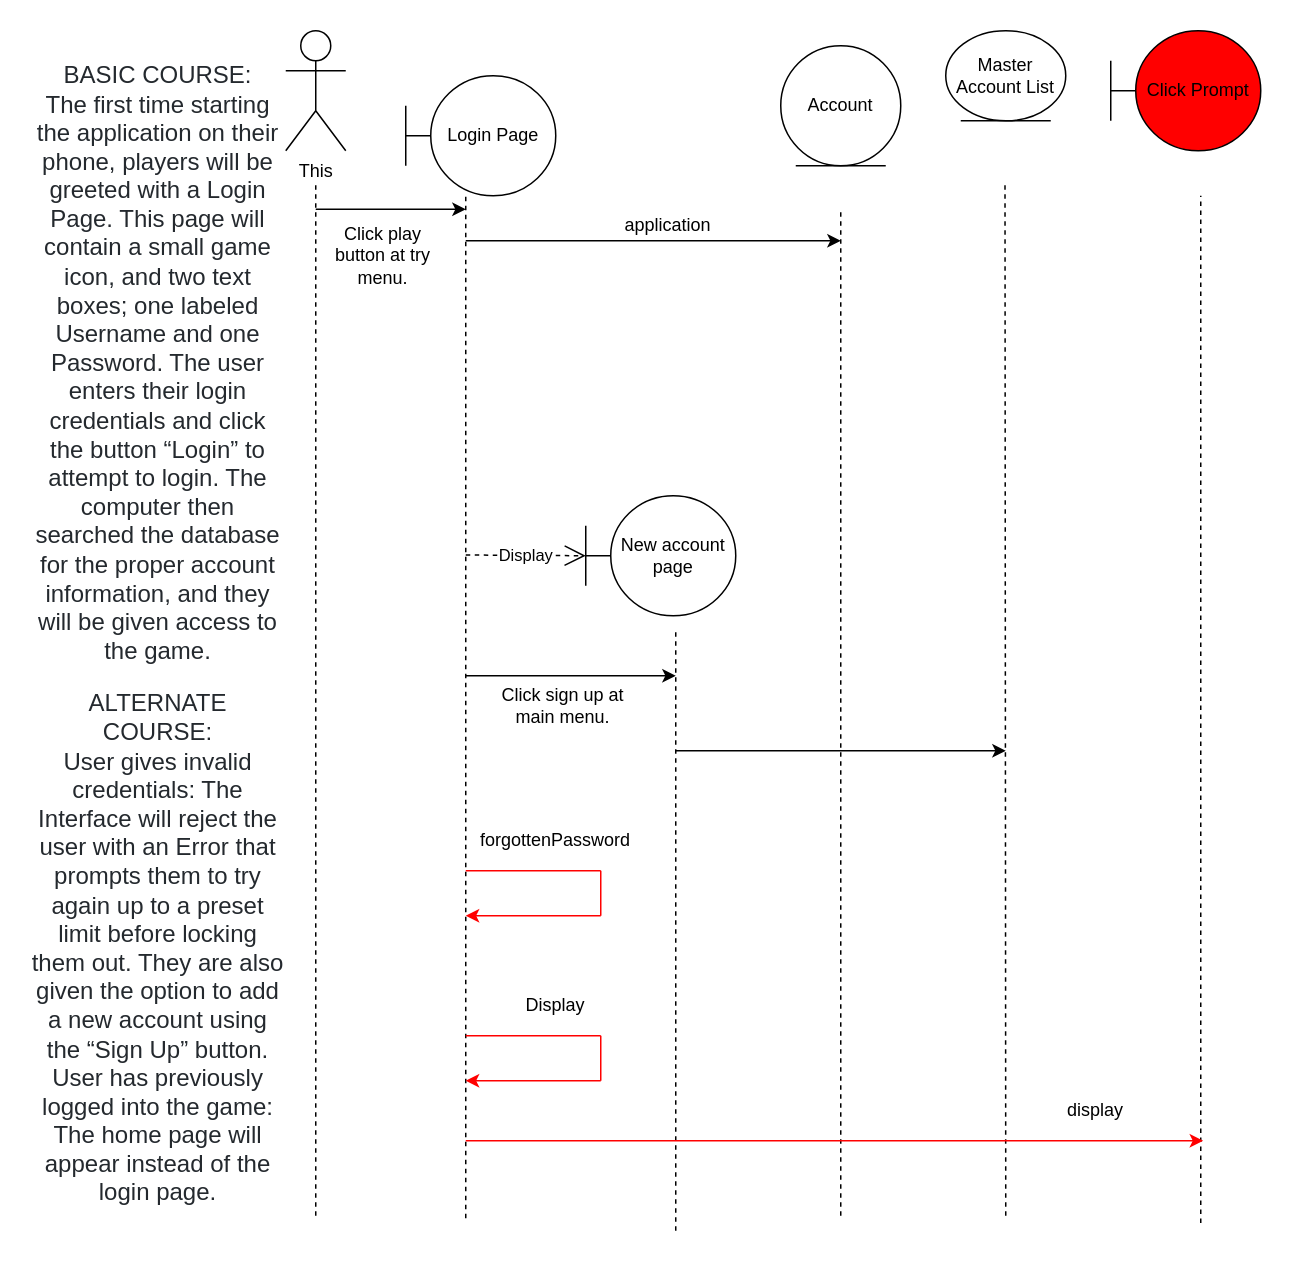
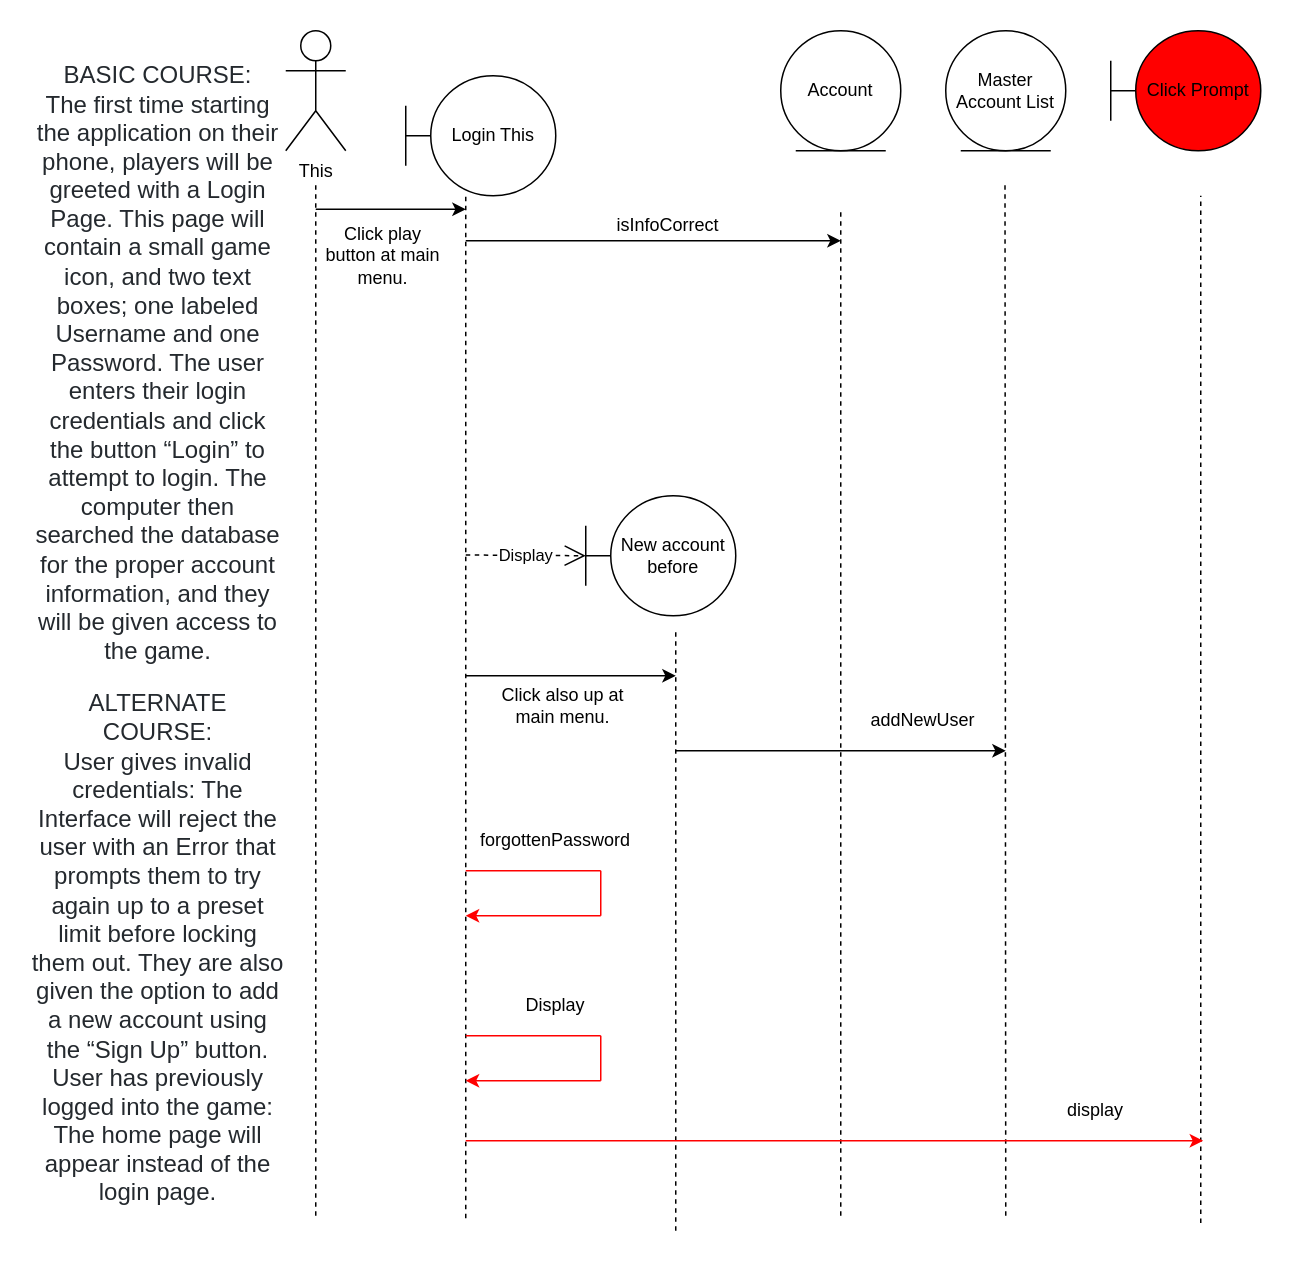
(1006, 76) -> (1006, 91)
(841, 106) -> (841, 91)
(494, 136) -> (494, 136)
(668, 226) -> (668, 226)
(383, 256) -> (383, 256)
(674, 556) -> (674, 556)
(563, 706) -> (563, 706)
none -> (923, 721)
